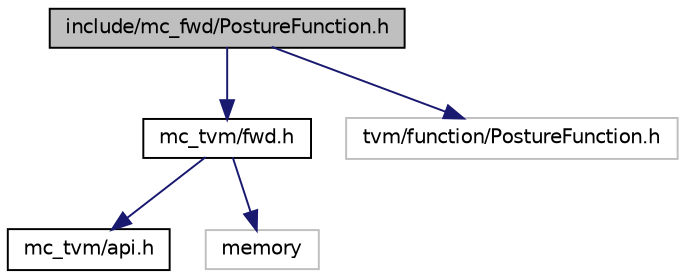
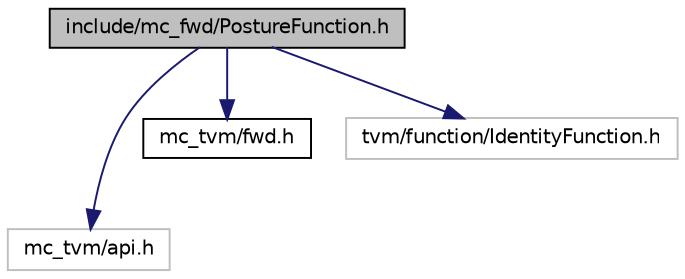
(512, 138) -> (512, 138)
(166, 188) -> (127, 116)
(89, 250) -> (89, 250)
(262, 250) -> none
